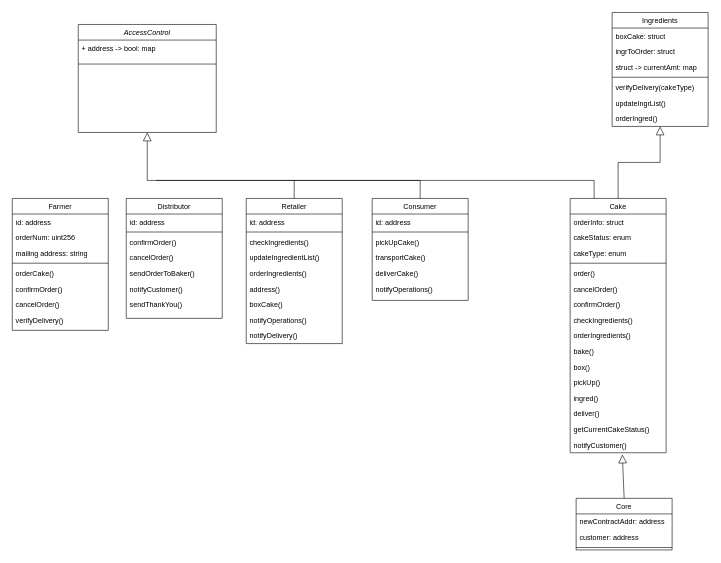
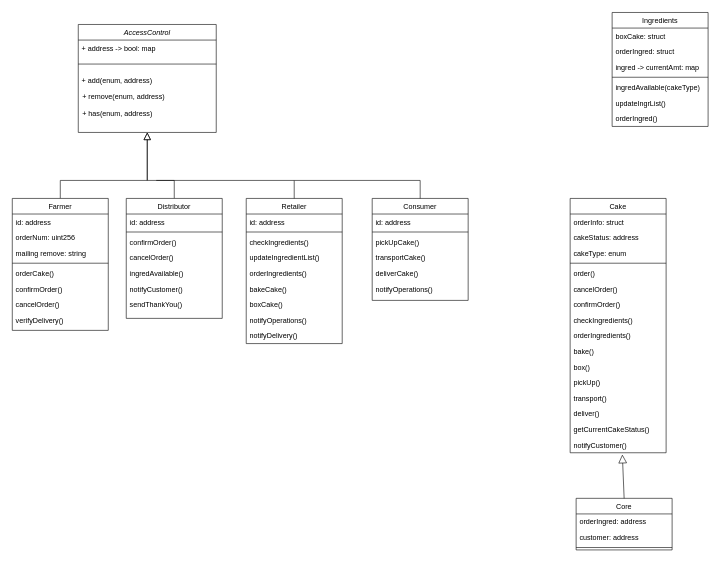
(651, 52) -> (652, 52)
(662, 67) -> (661, 67)
none -> (147, 80)
(661, 88) -> (662, 88)
none -> (148, 96)
none -> (148, 113)
(634, 162) -> none
none -> (93, 180)
(517, 180) -> none
none -> (174, 190)
(604, 238) -> (610, 238)
(55, 253) -> (53, 253)
(166, 274) -> (160, 274)
(268, 289) -> (270, 289)
(589, 398) -> (596, 398)
(626, 522) -> (618, 522)
